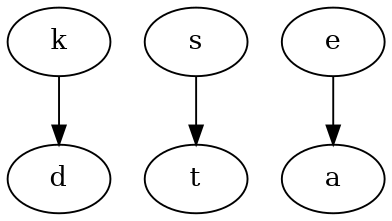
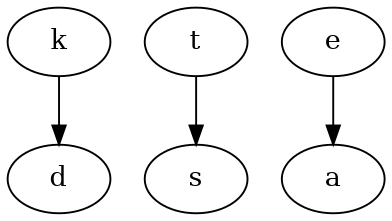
(196, 101) -> (196, 101)
